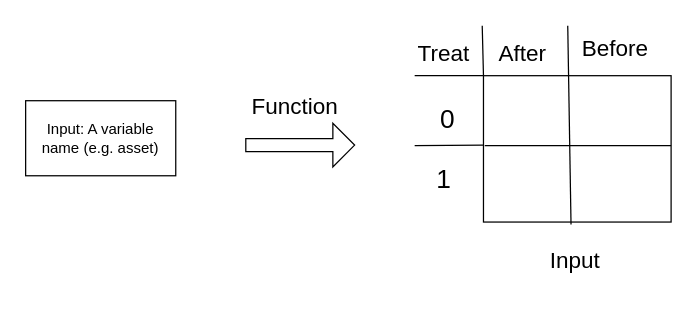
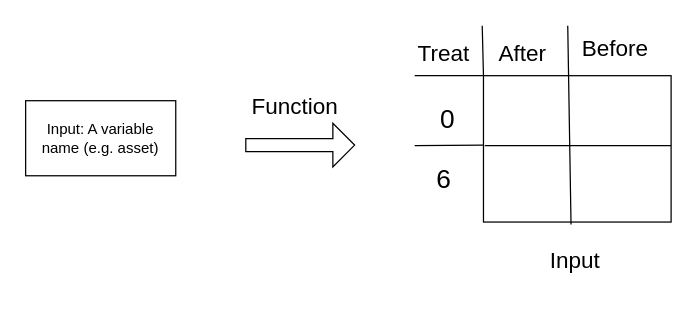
(444, 178) -> (444, 178)
